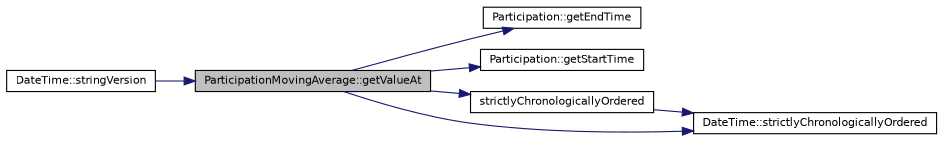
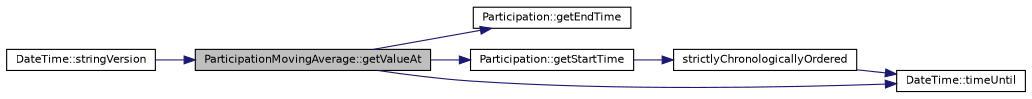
(445, 92) -> (648, 60)
(815, 123) -> (961, 81)
